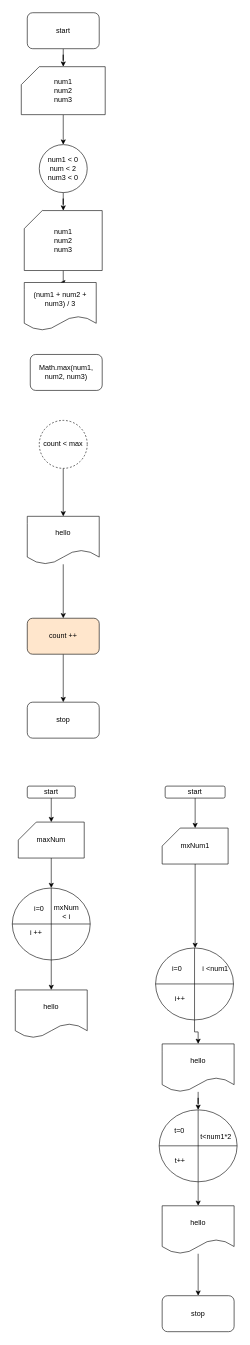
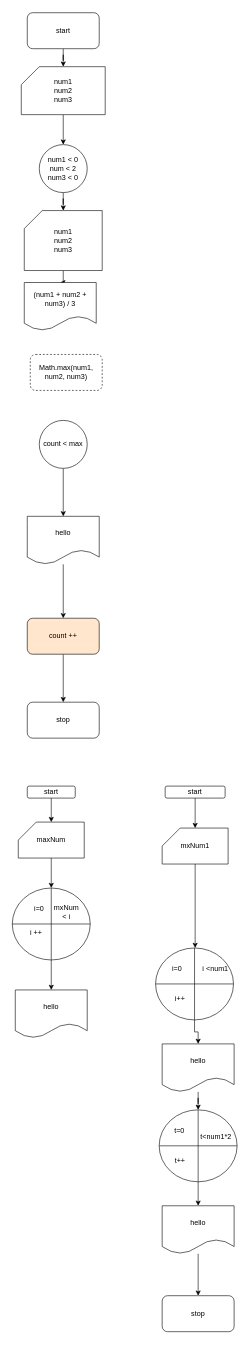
(66, 372) -> (66, 372)
(63, 444) -> (63, 444)
